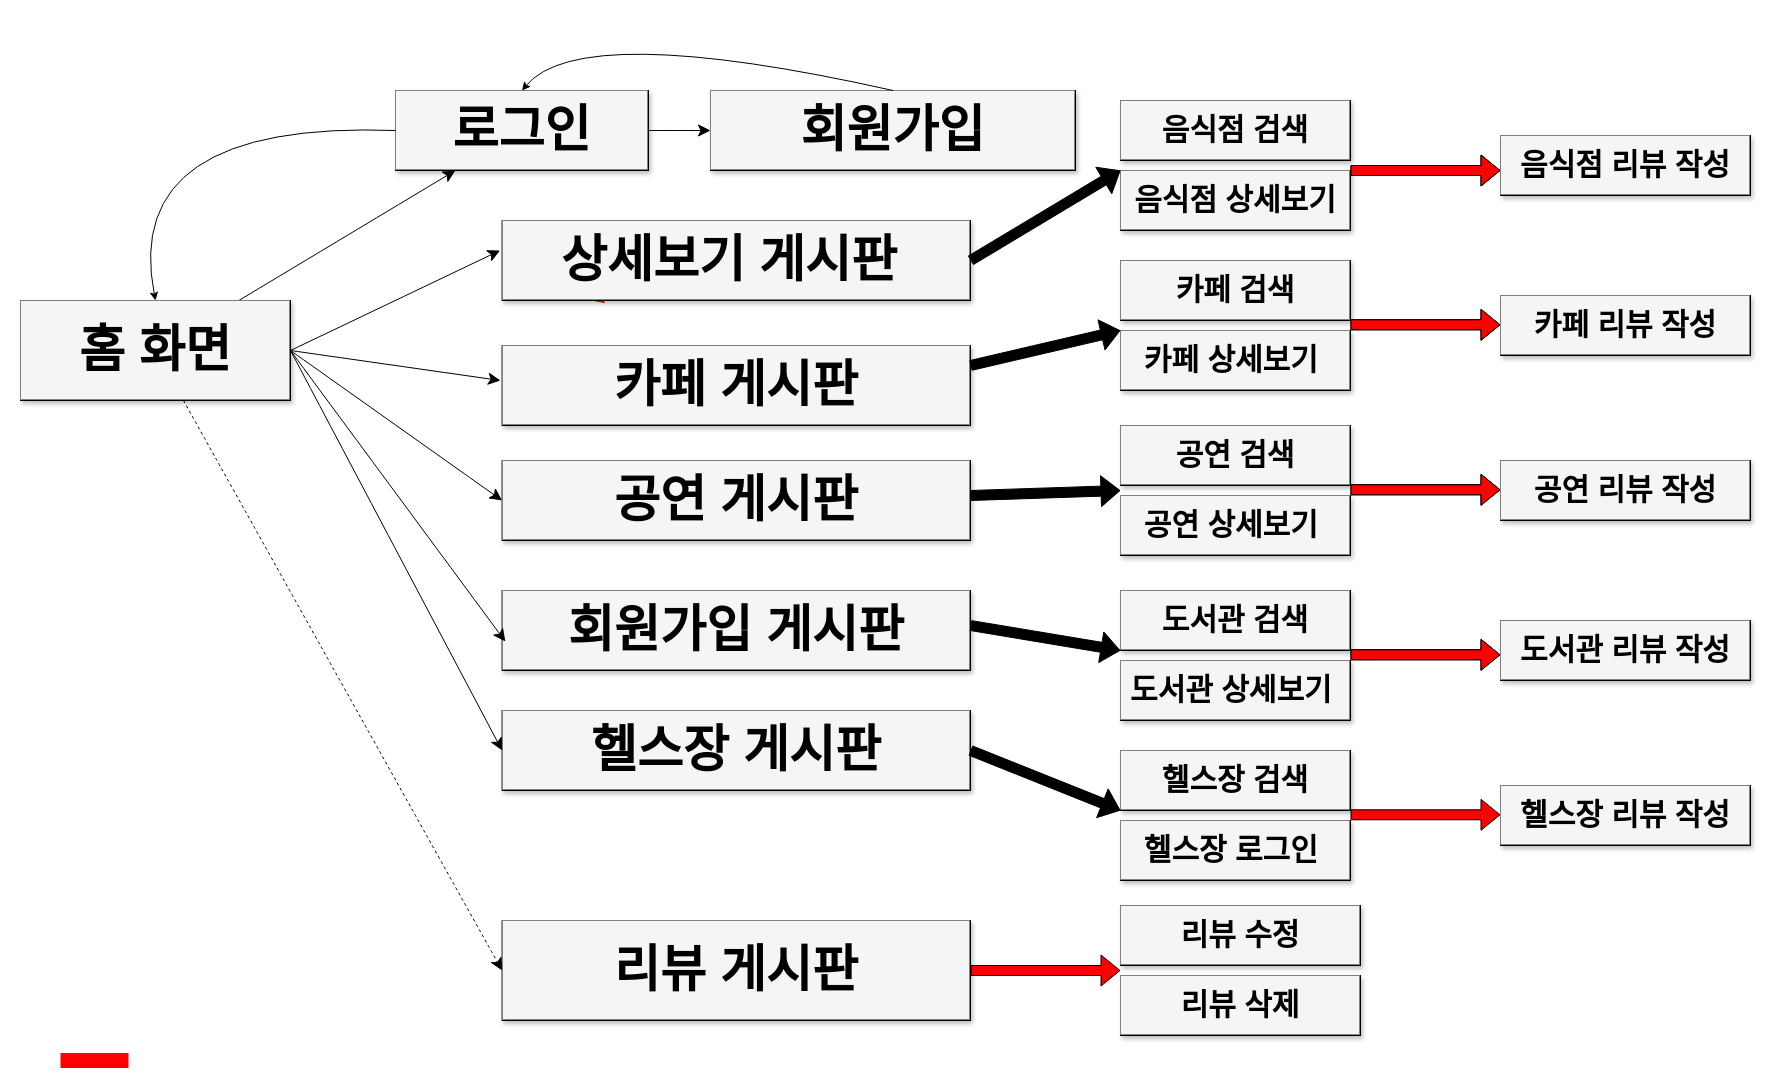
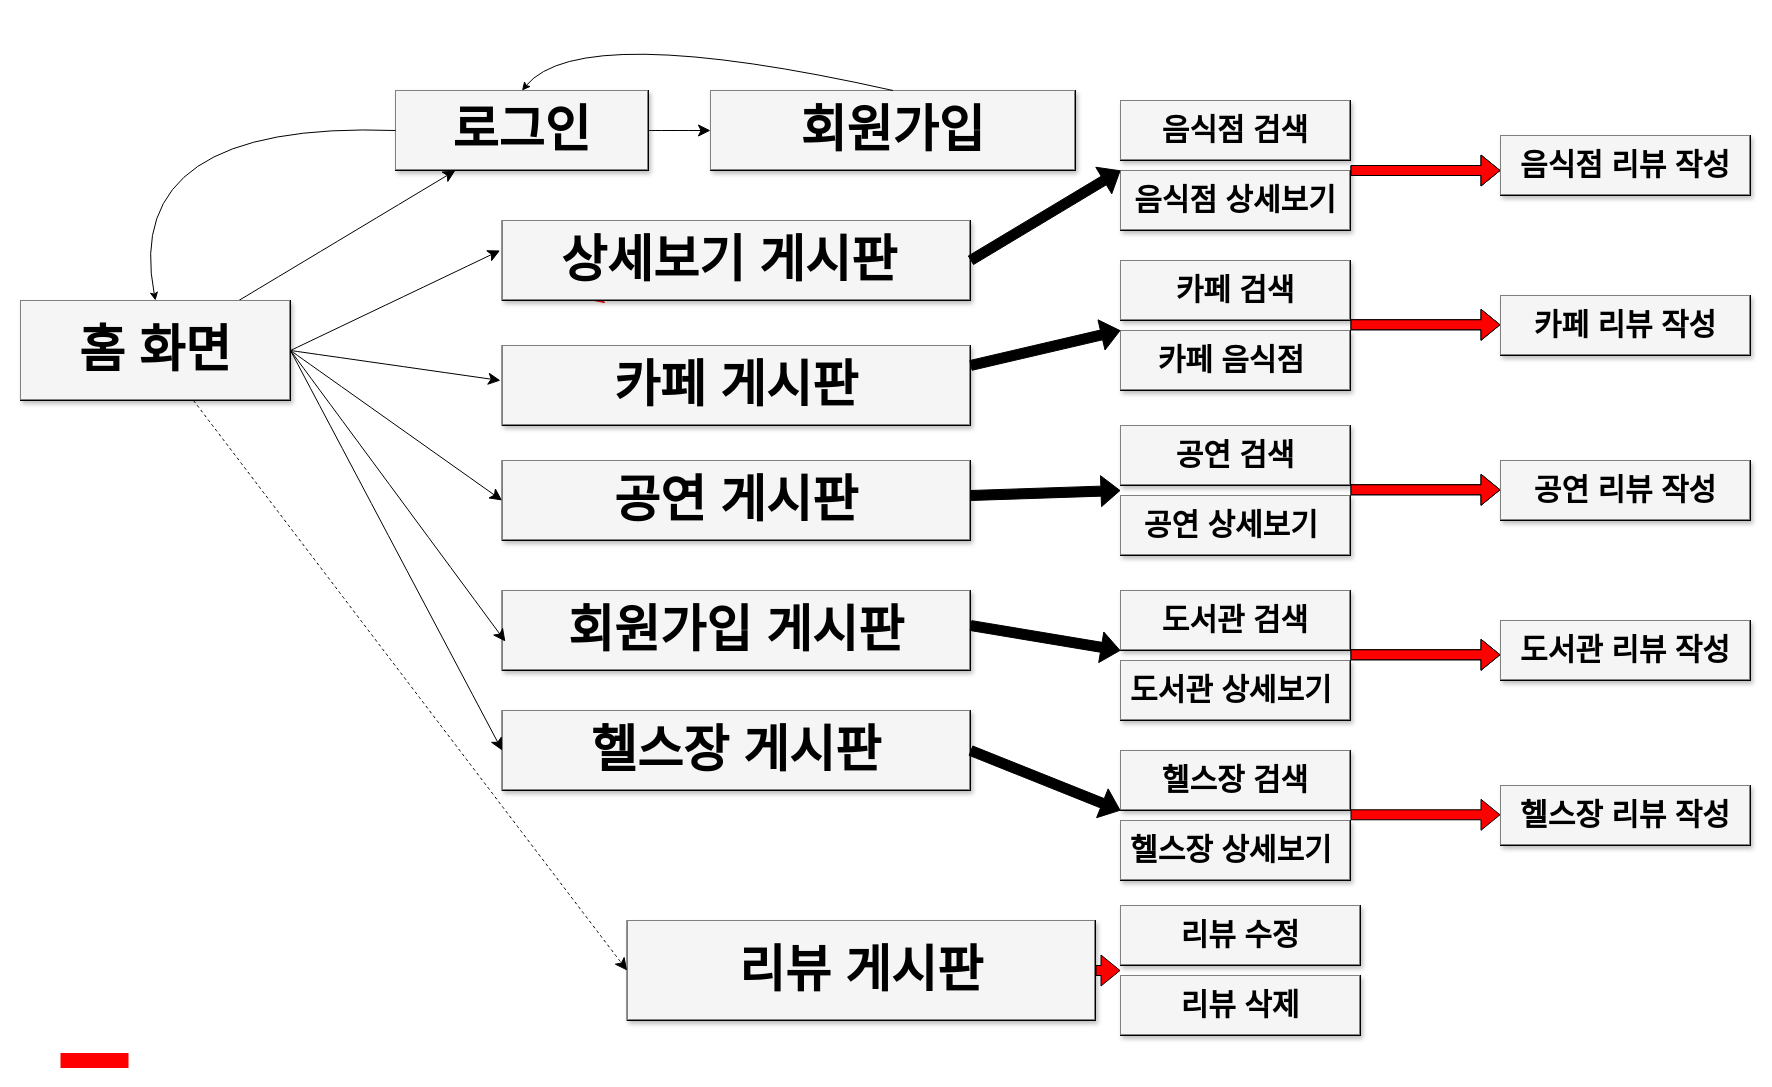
(1236, 331) -> (1236, 331)
(1236, 821) -> (1236, 821)
(736, 971) -> (861, 971)
